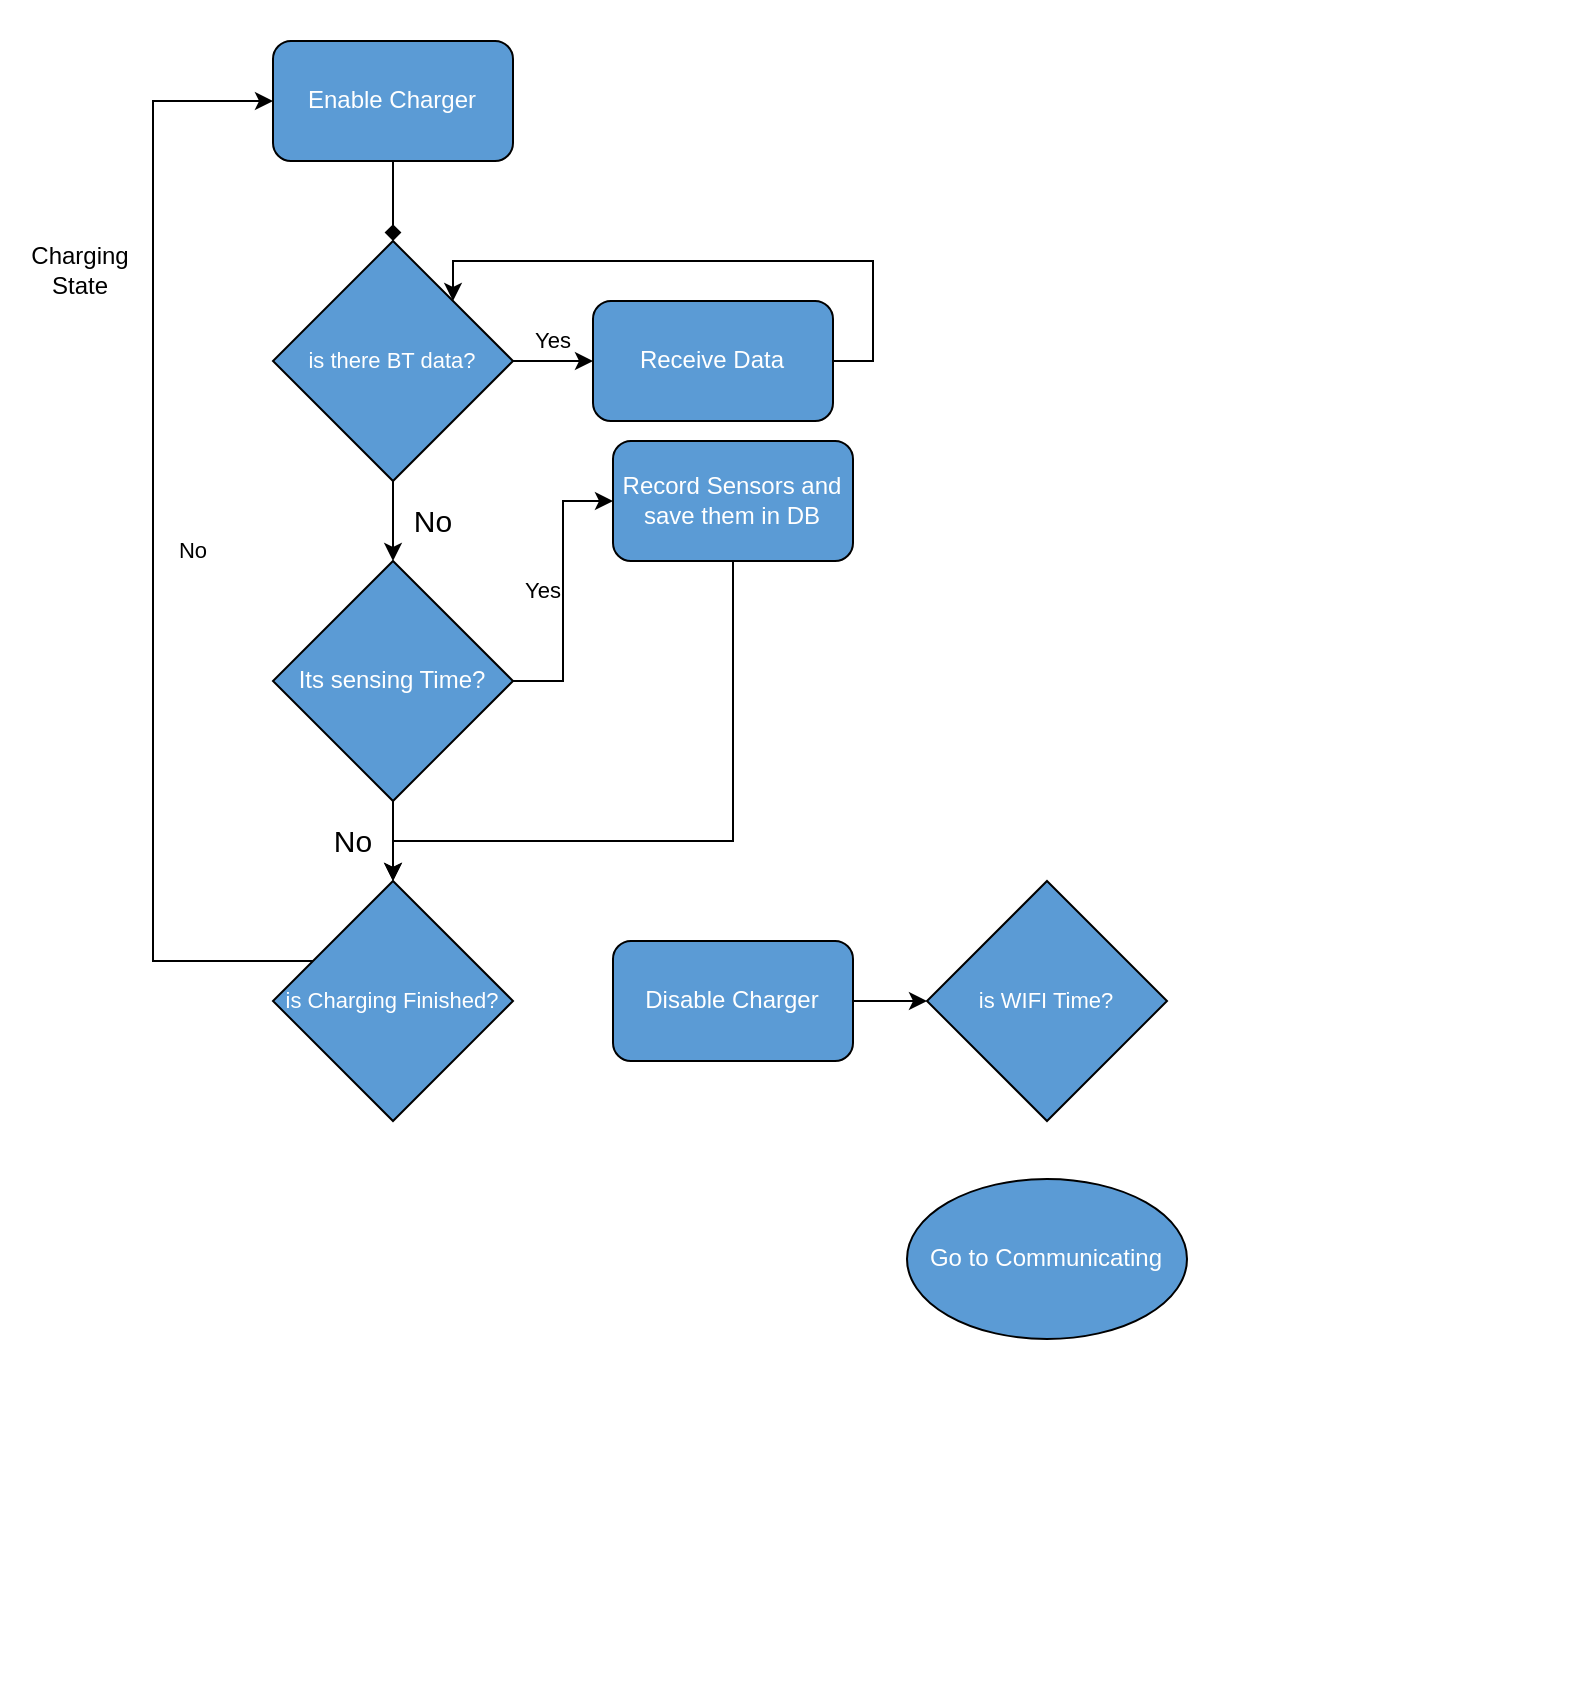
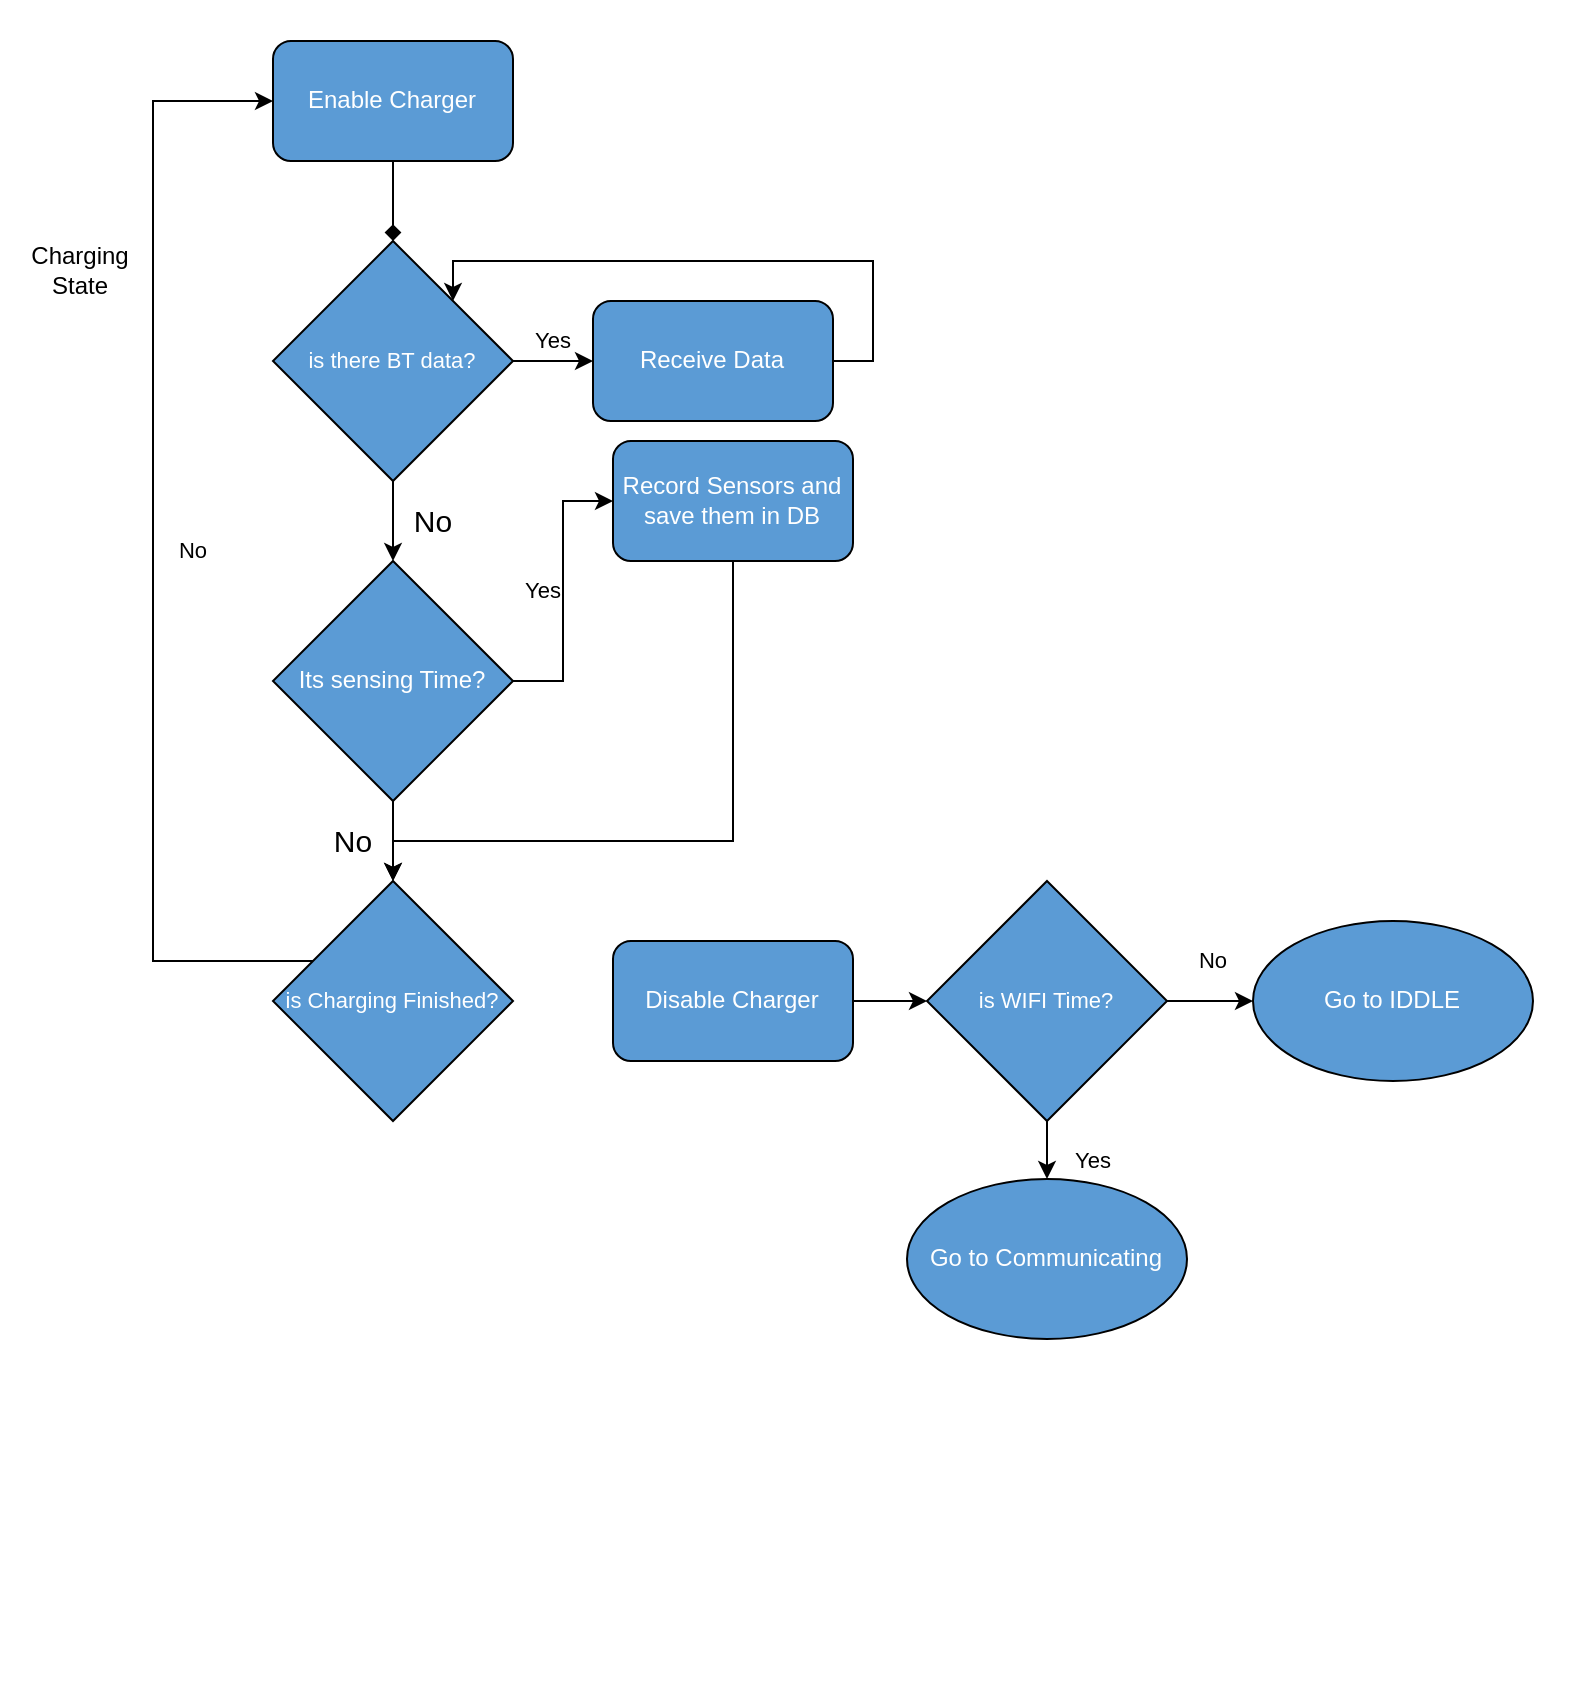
none -> (1203, 1001)
none -> (1393, 1001)
none -> (1047, 1157)
